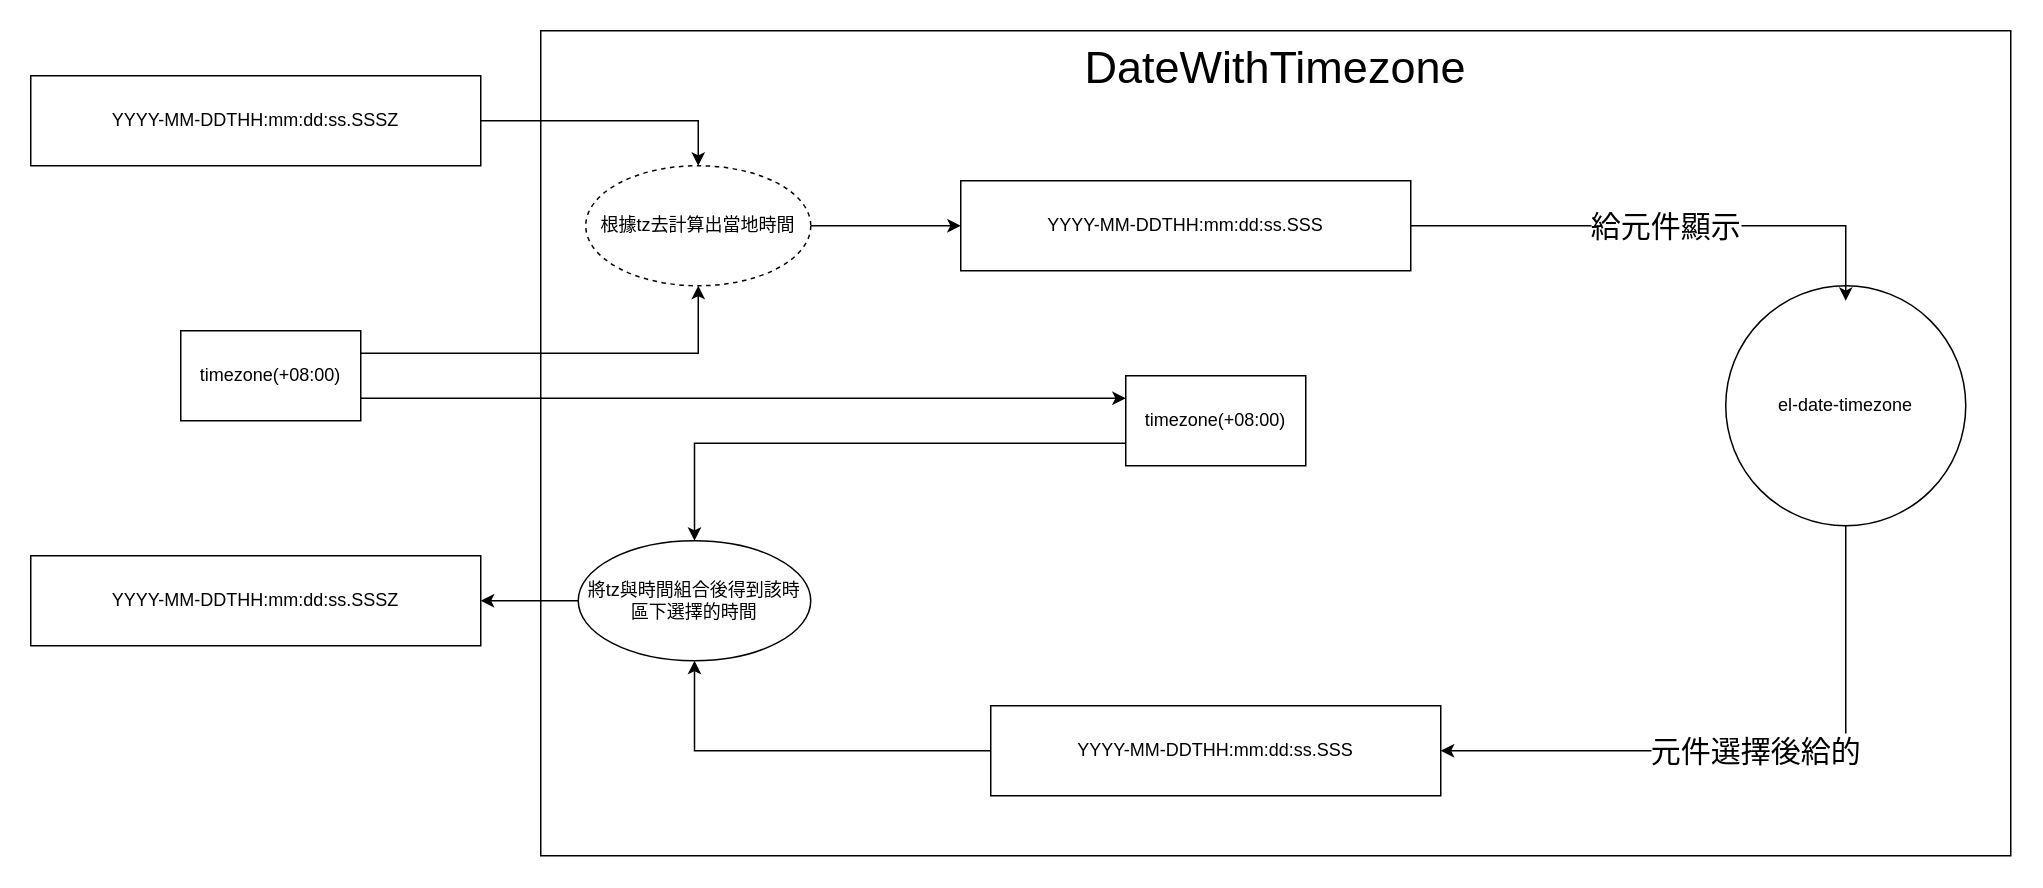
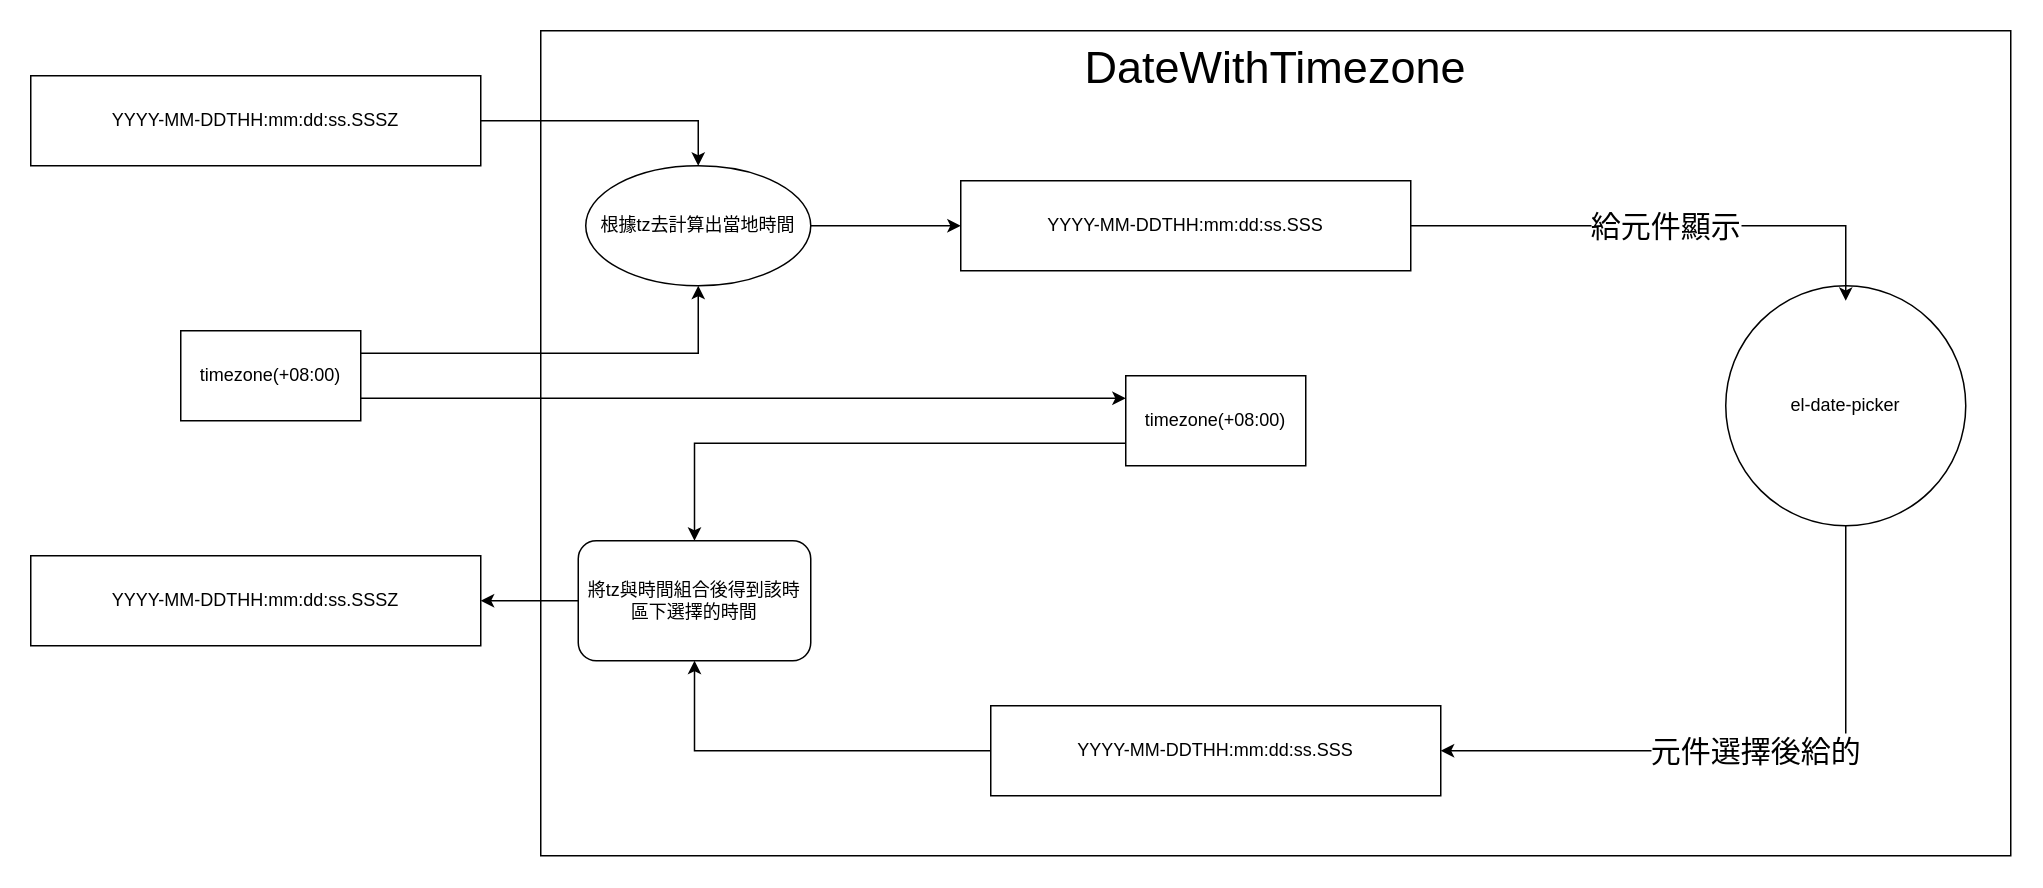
(698, 226) -> (698, 226)
(1846, 406) -> (1846, 406)
(695, 601) -> (695, 601)
